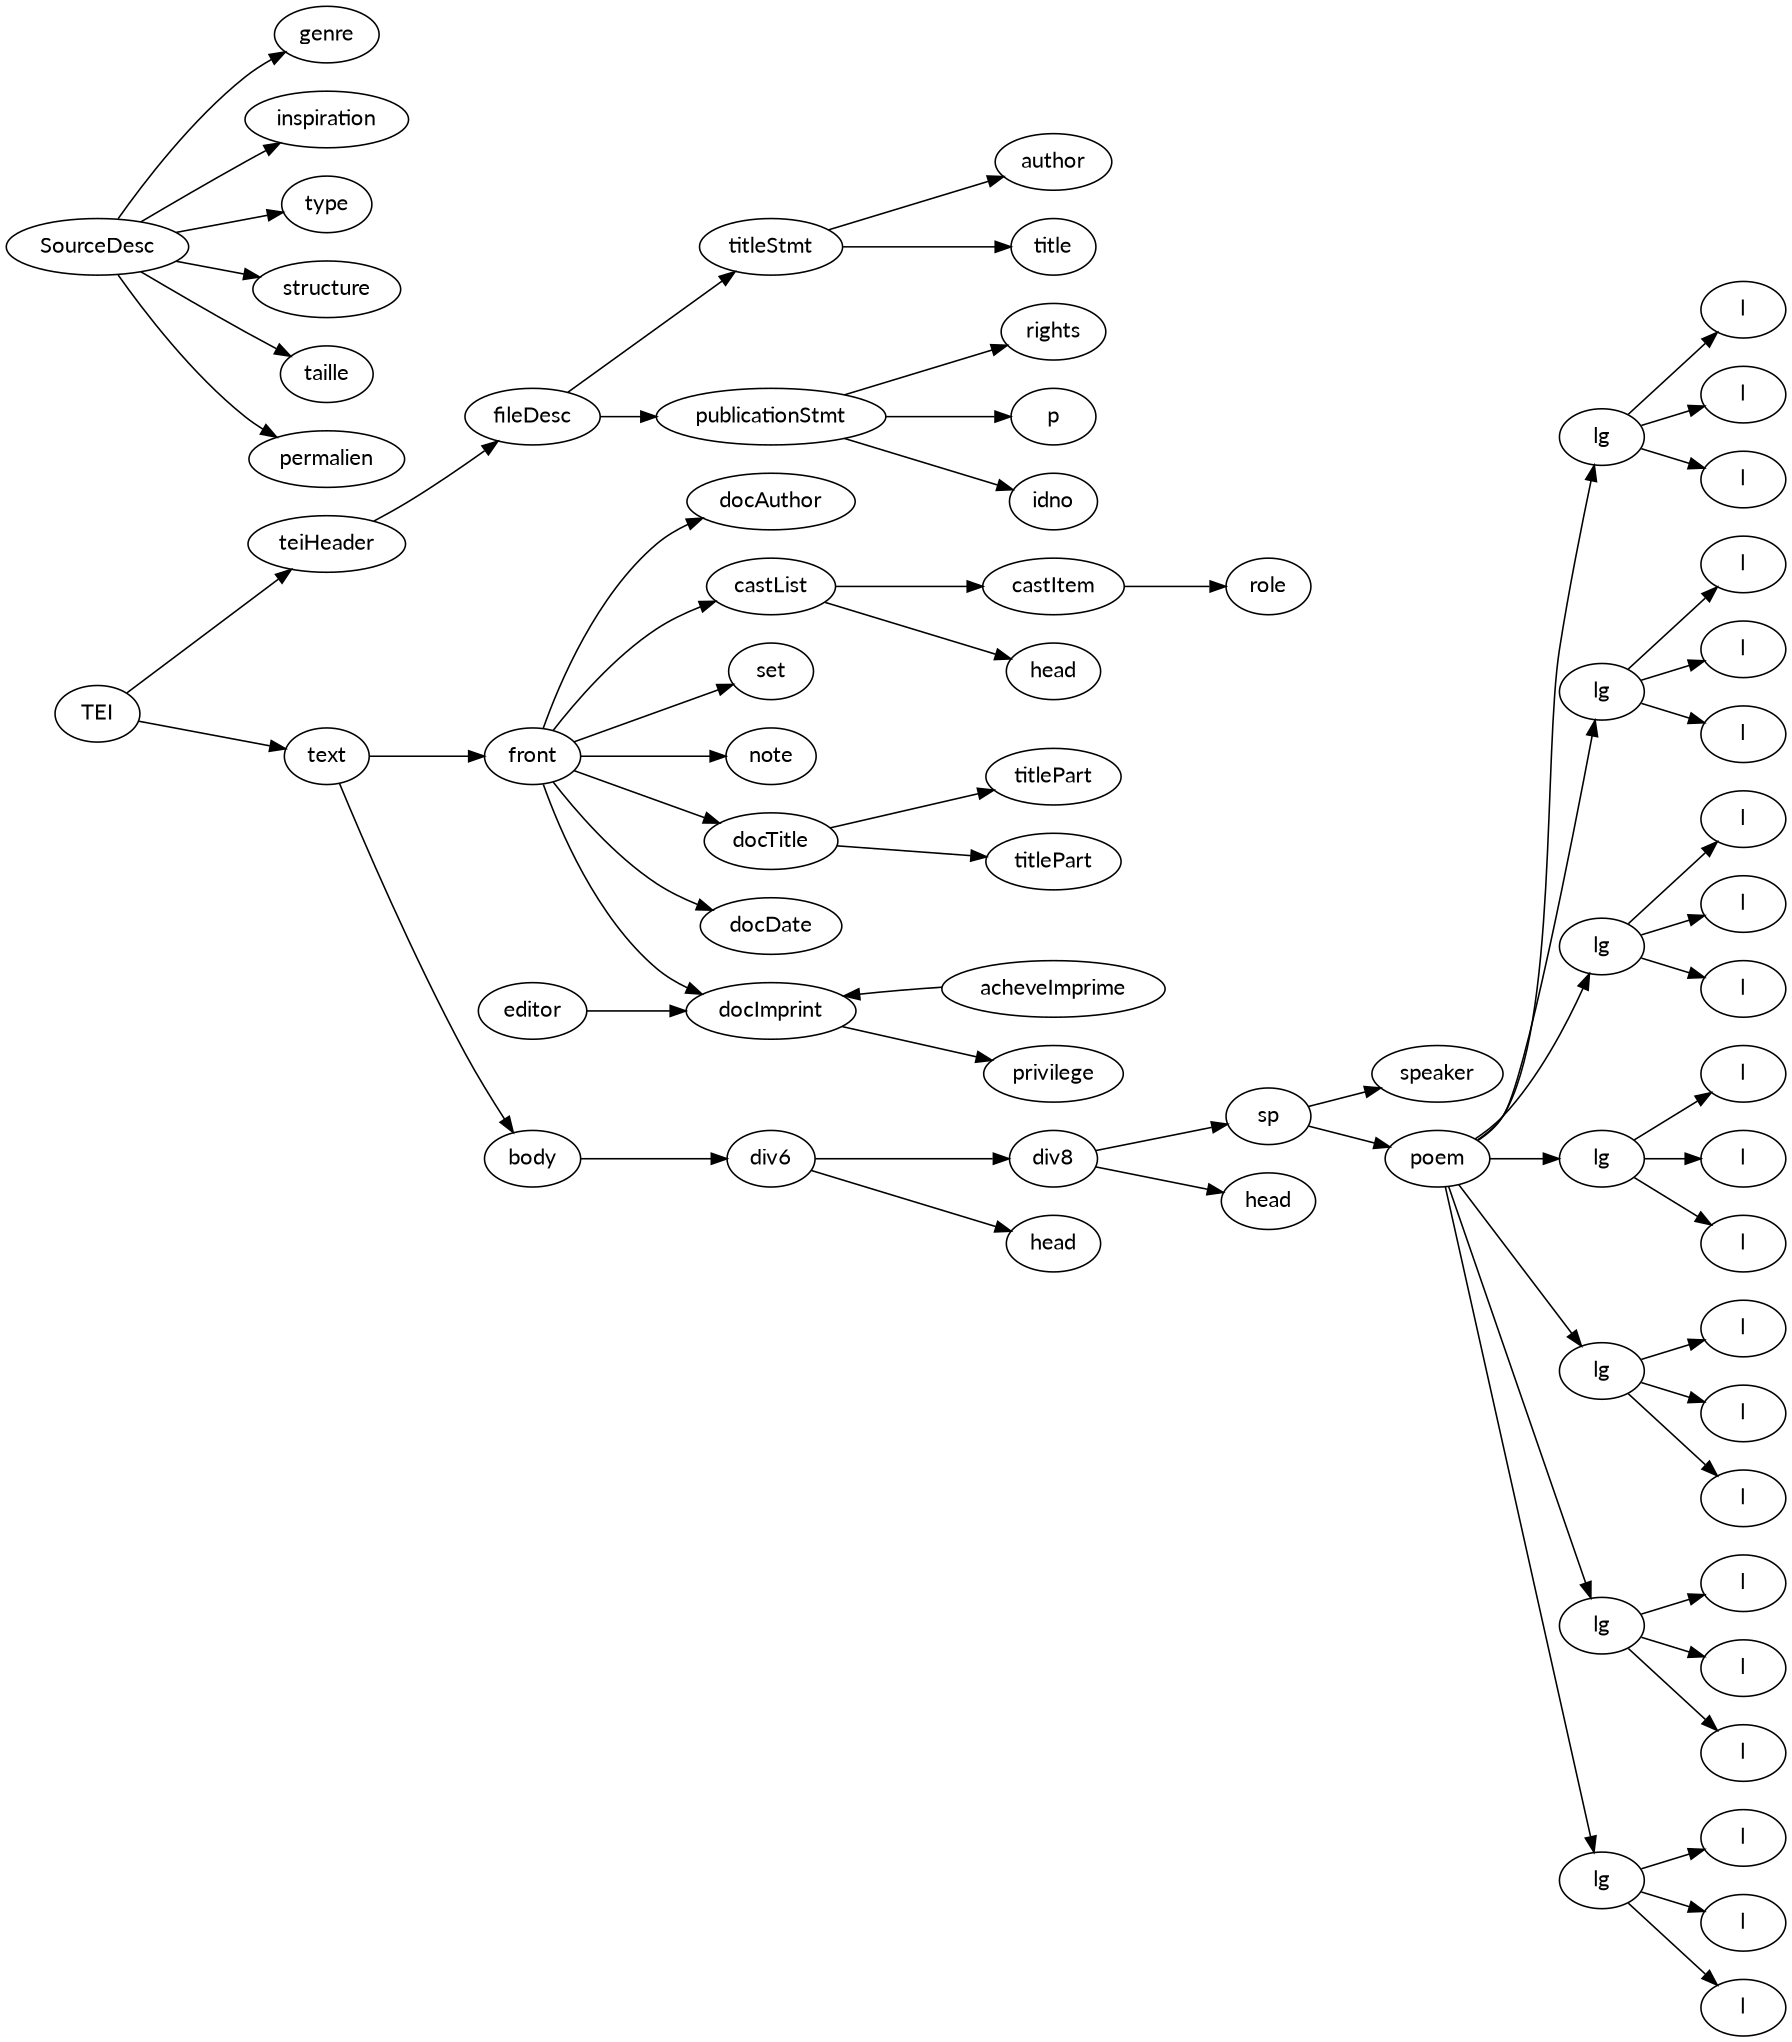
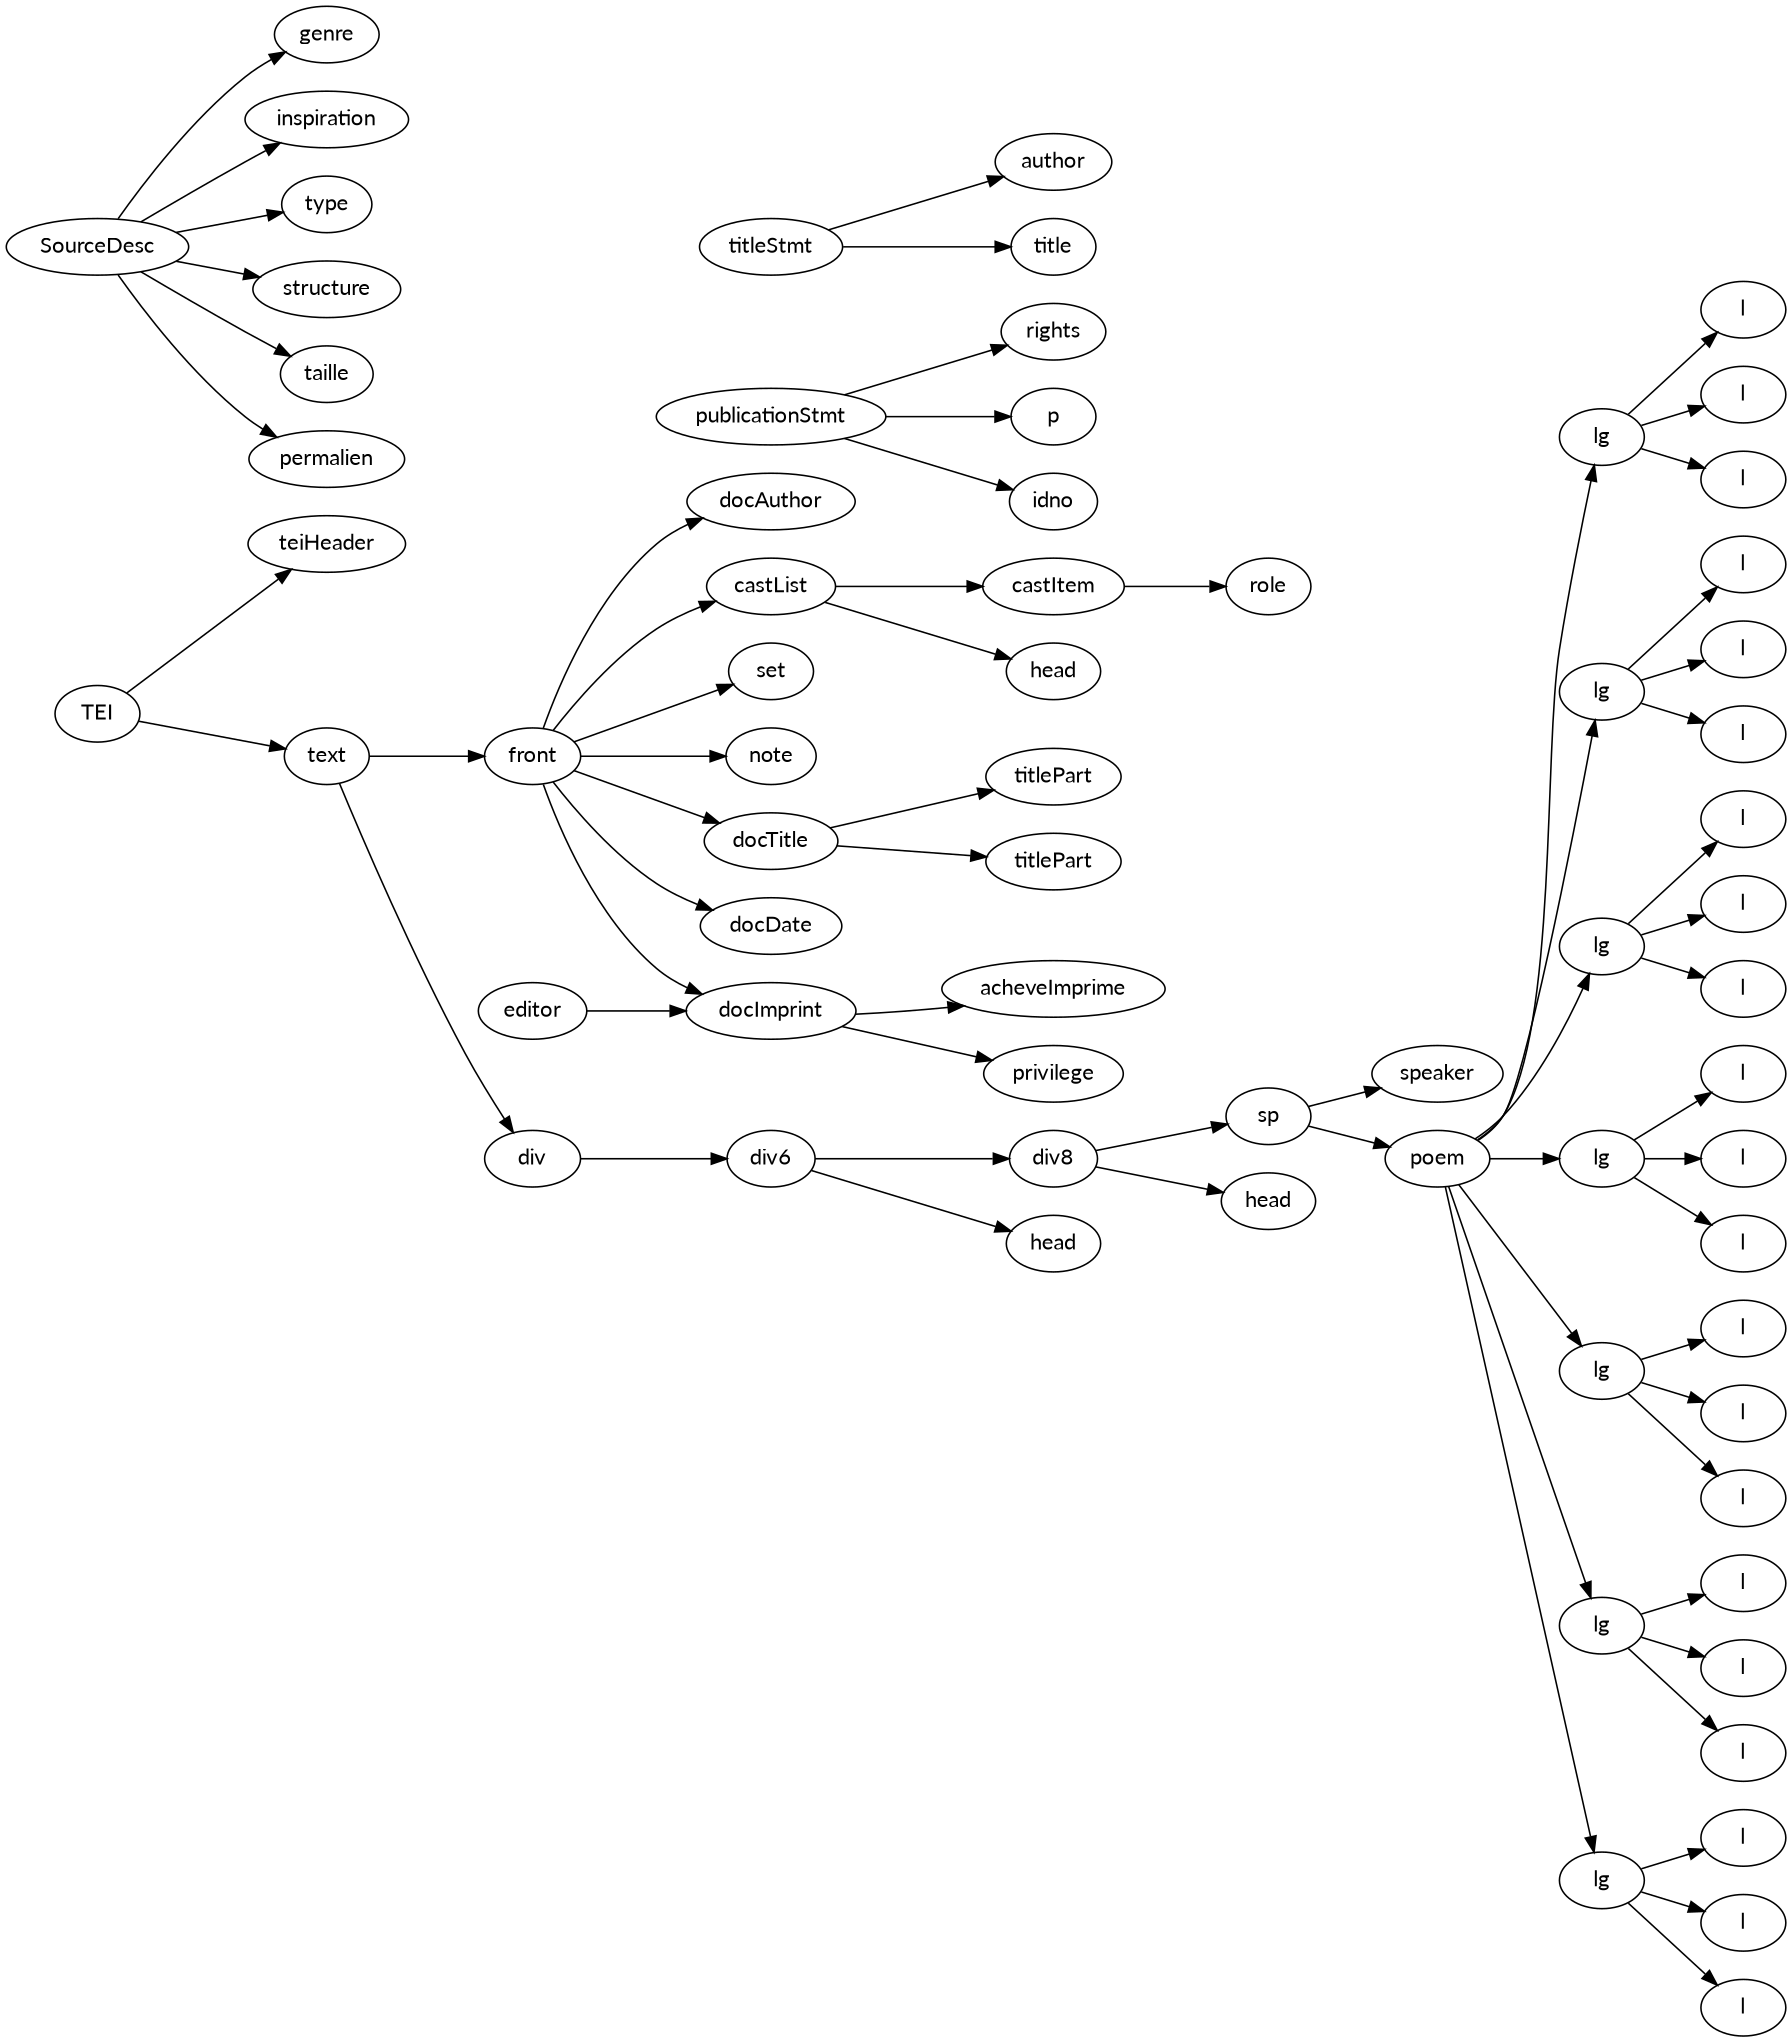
(533, 417) -> none
(901, 990) -> (902, 1011)
(533, 1159) -> (533, 1159)
